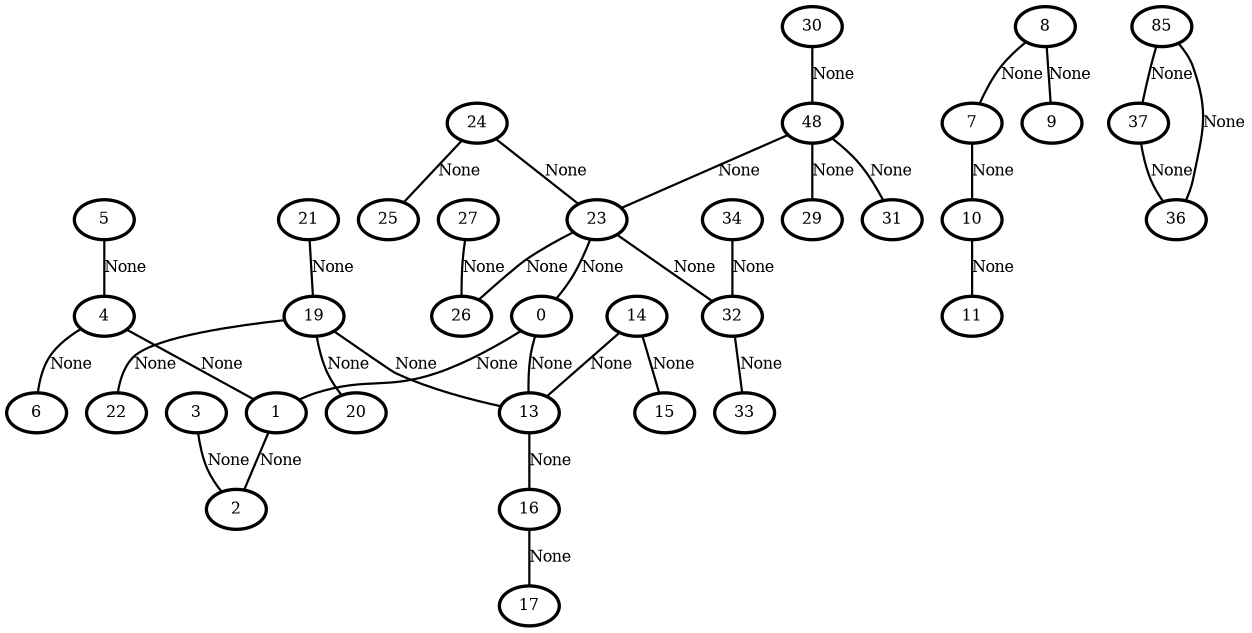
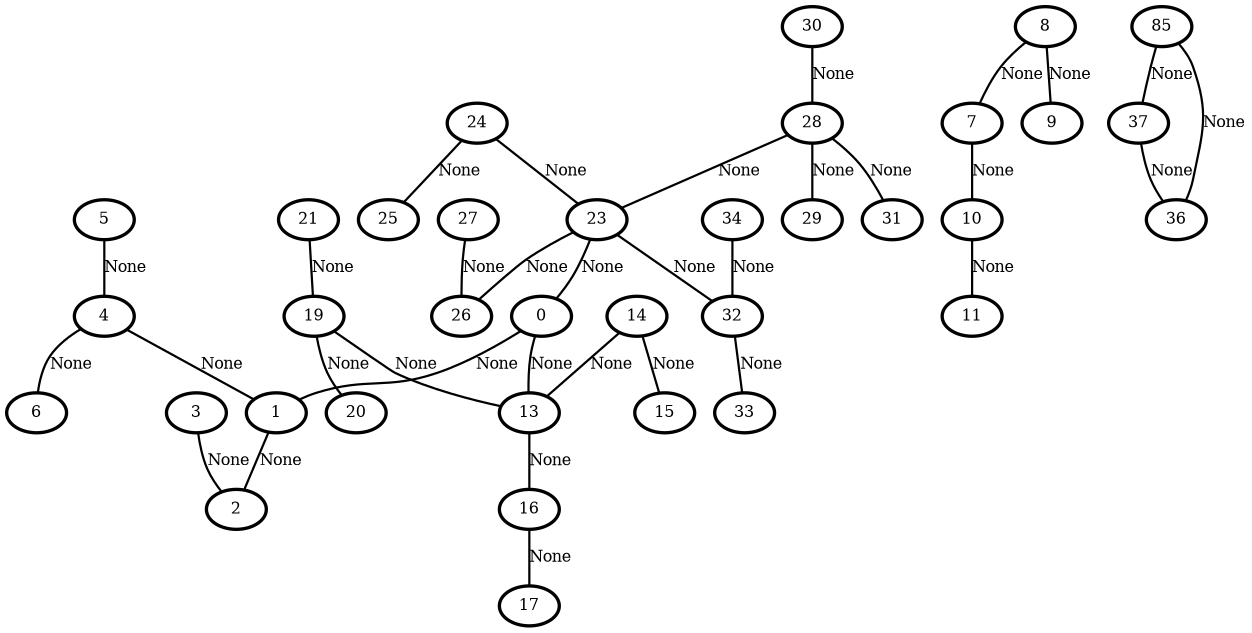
(812, 123) -> (812, 123)
(117, 413) -> none
